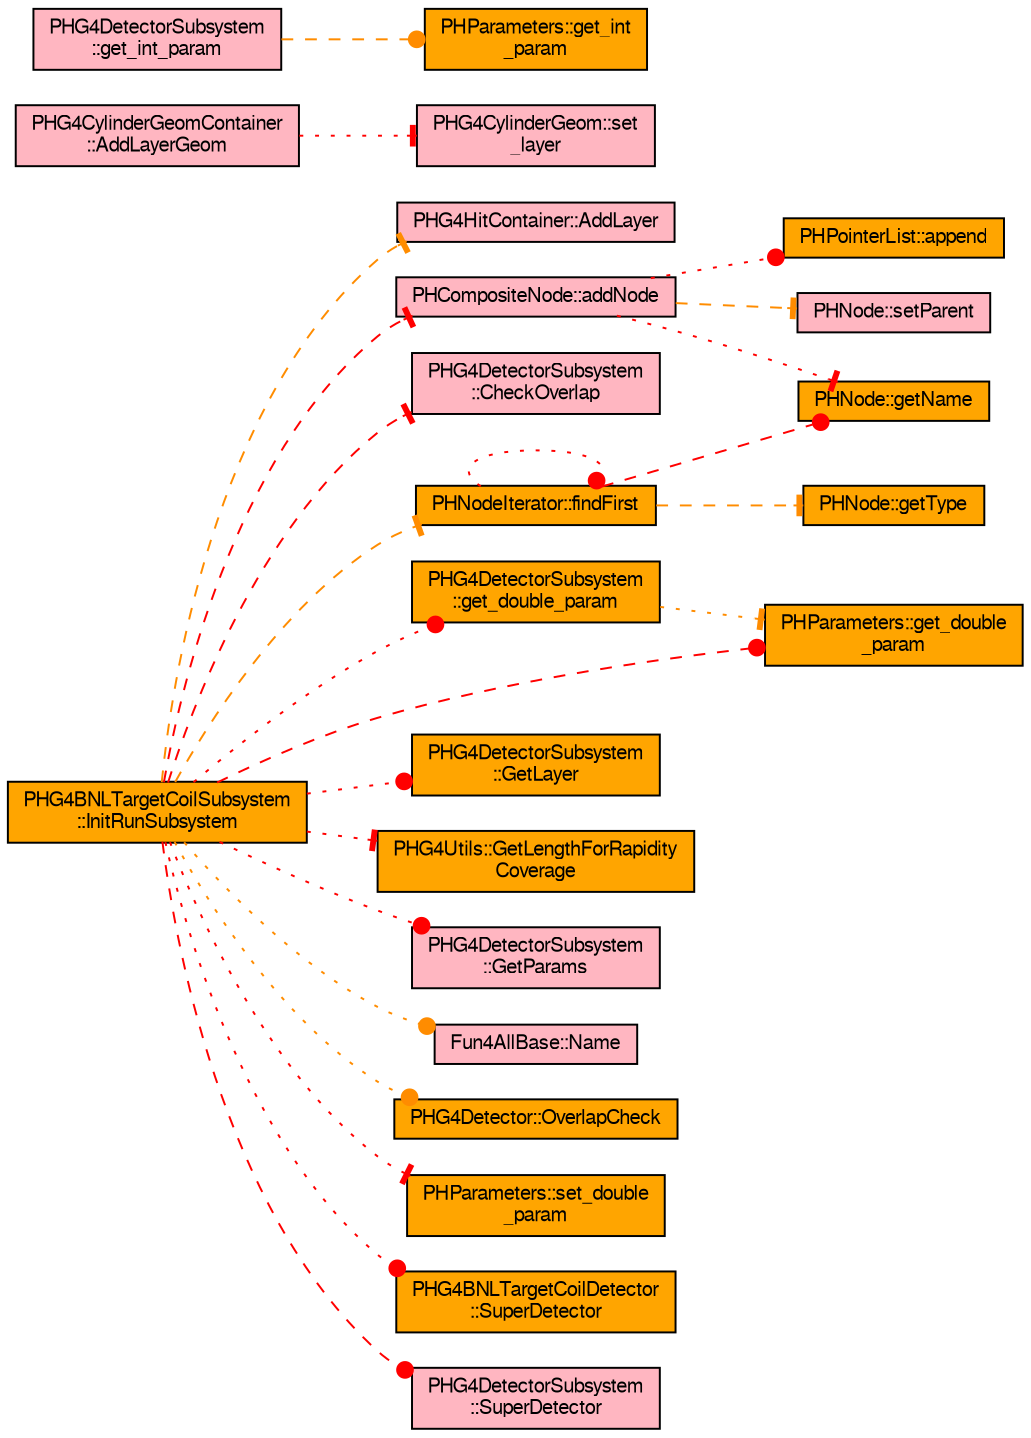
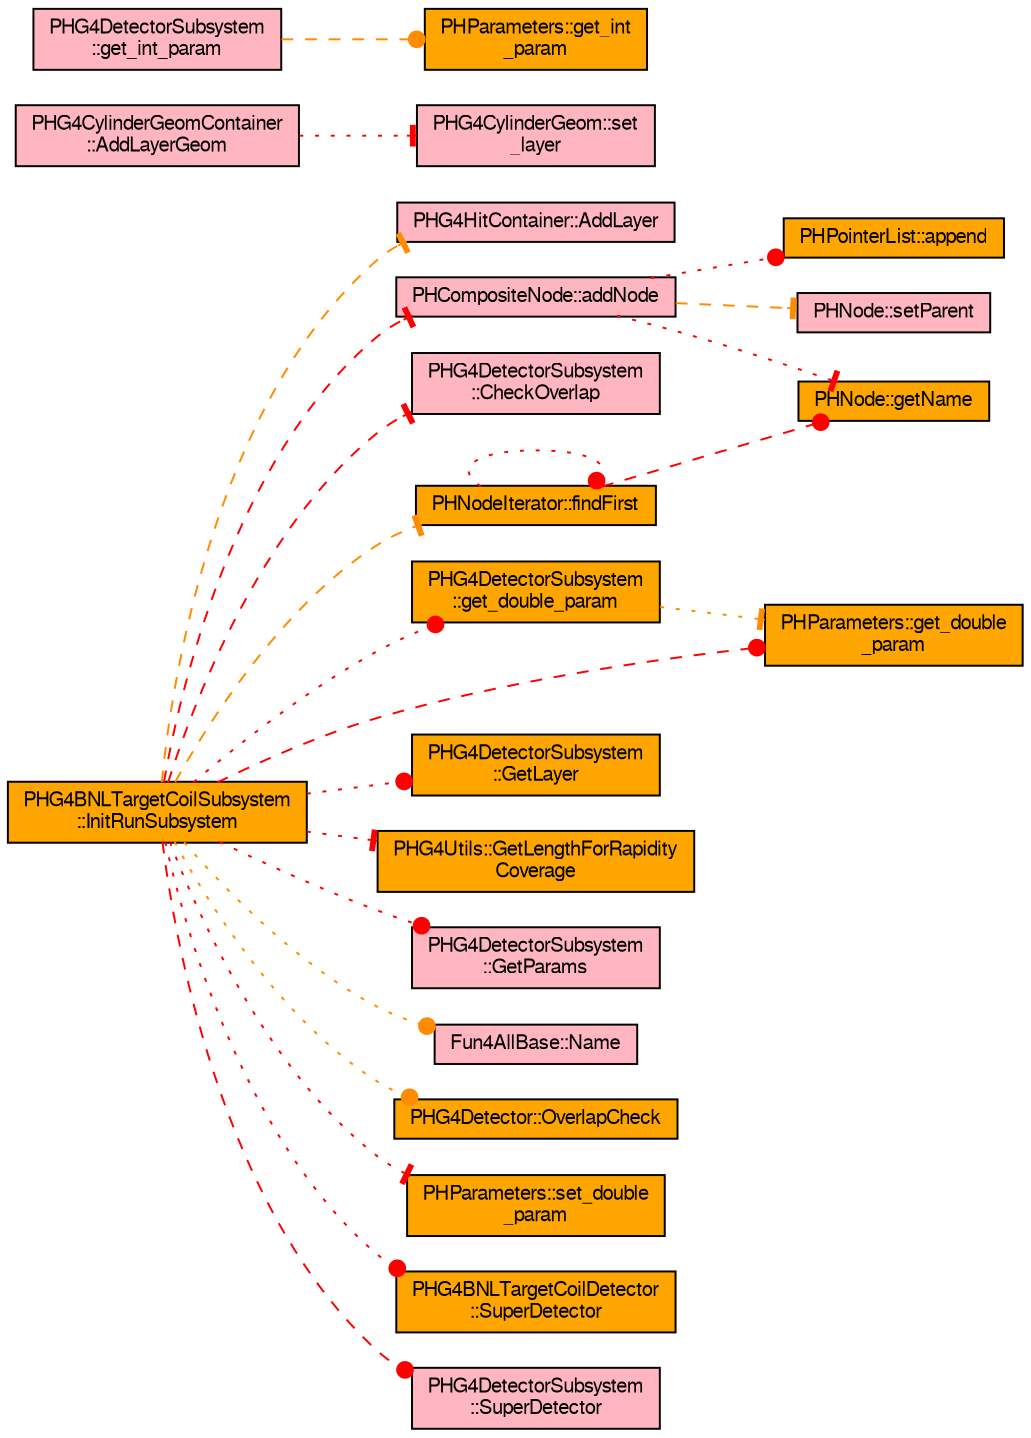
(894, 505) -> none
